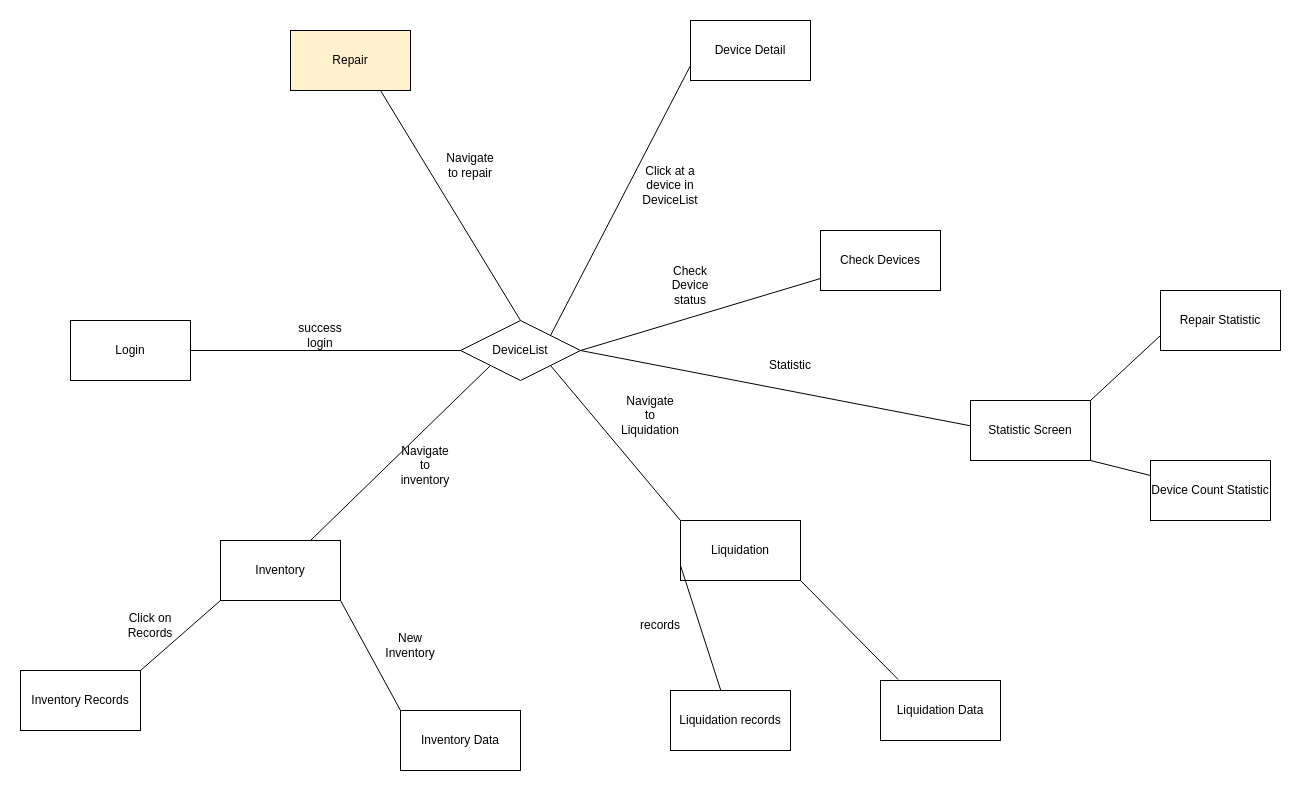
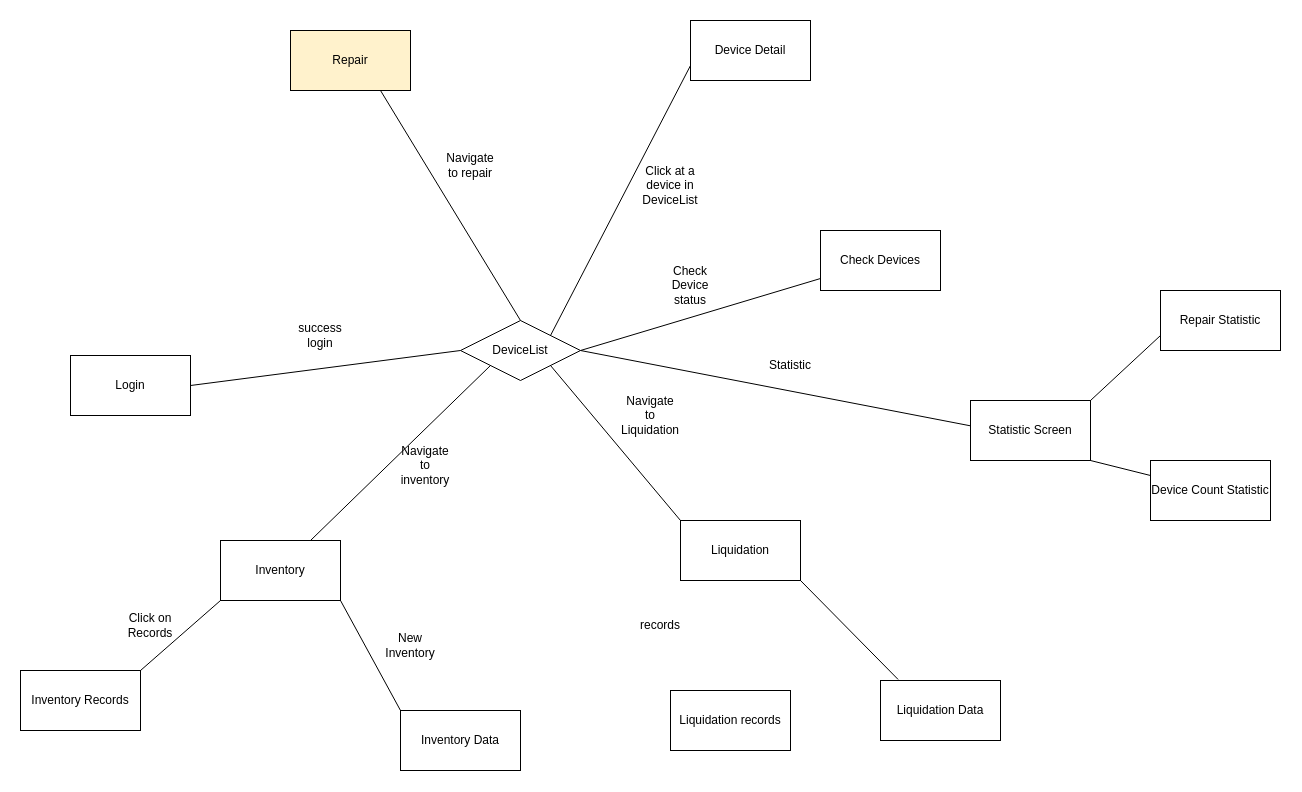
(131, 351) -> (131, 386)
(701, 628) -> none
